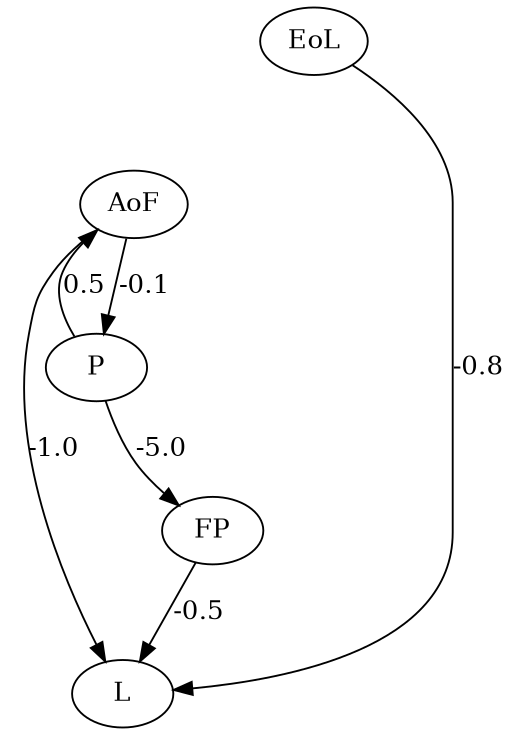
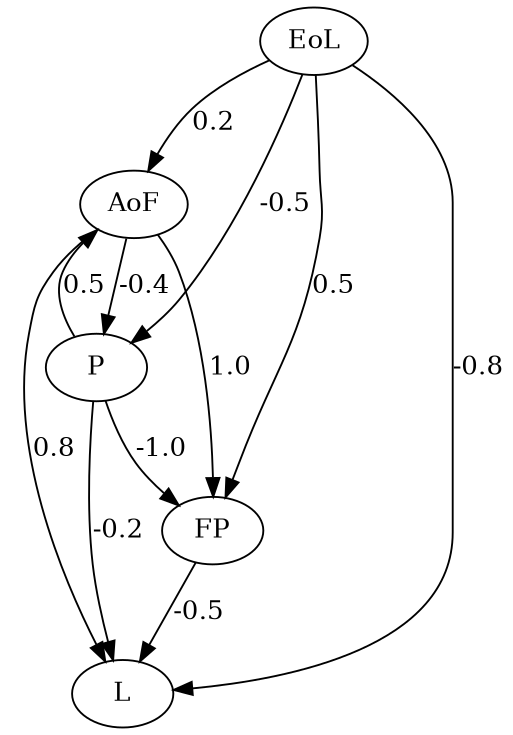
none -> (205, 98)
none -> (238, 212)
none -> (310, 284)
(145, 286) -> (145, 286)
none -> (201, 352)
(54, 449) -> (54, 449)
(162, 449) -> (162, 449)
none -> (90, 522)
